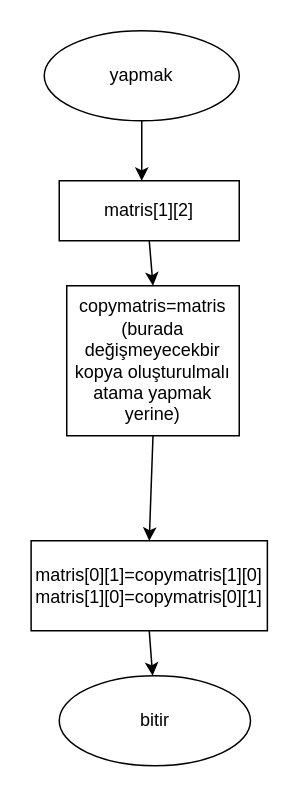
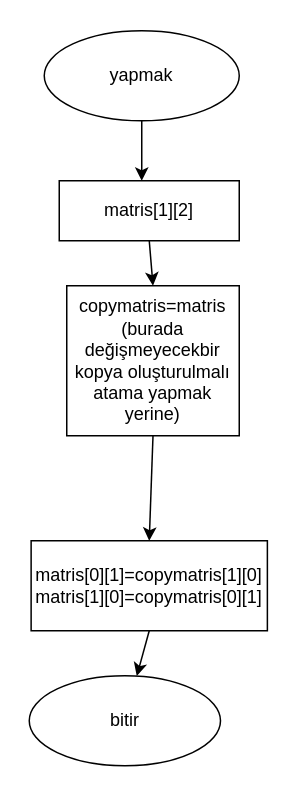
(155, 721) -> (125, 721)
